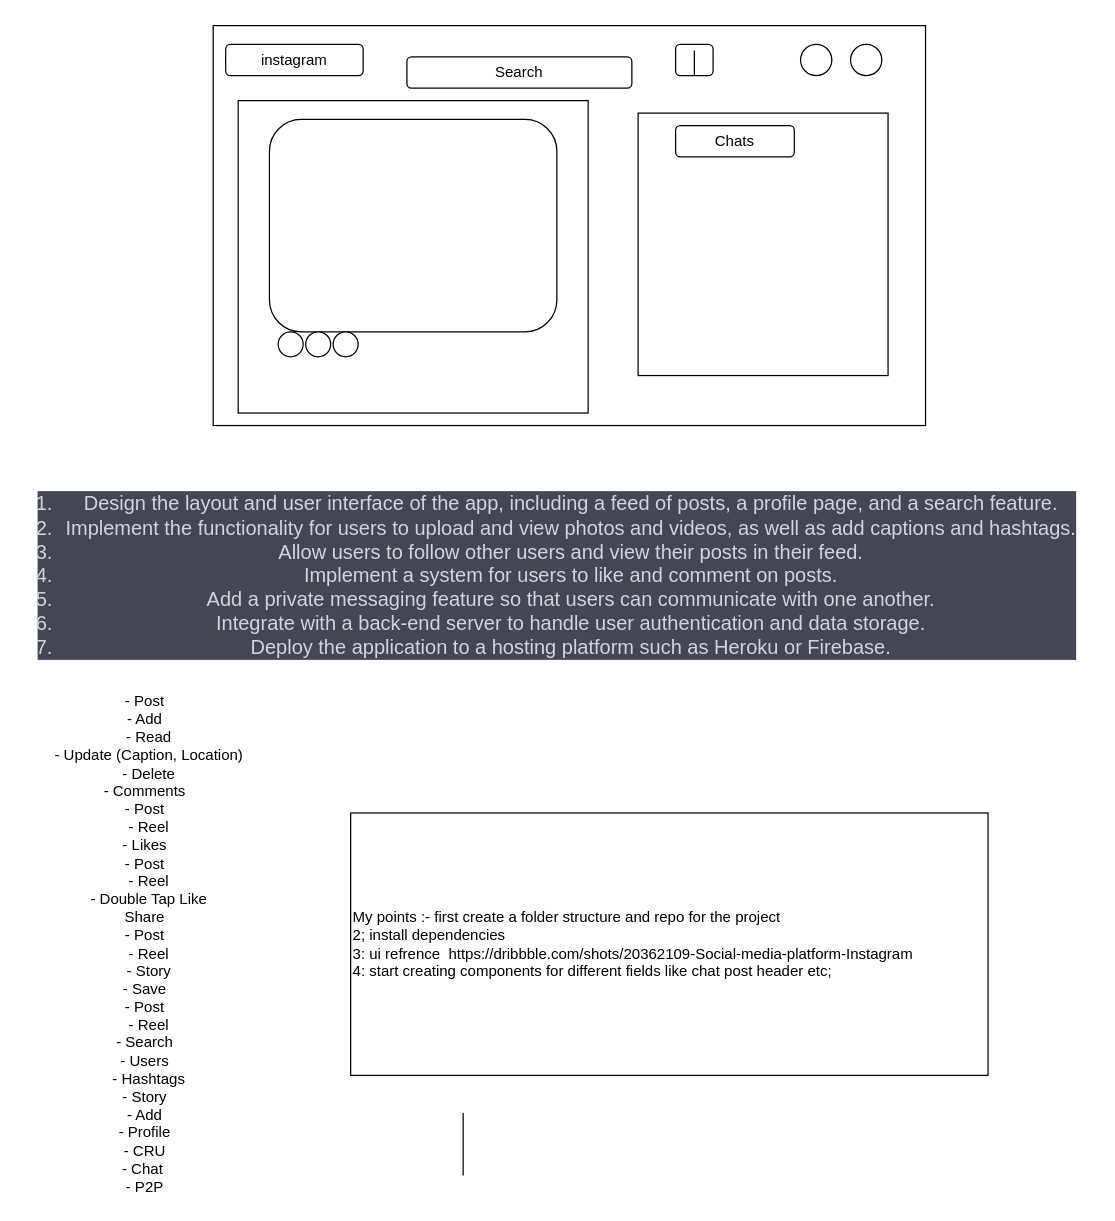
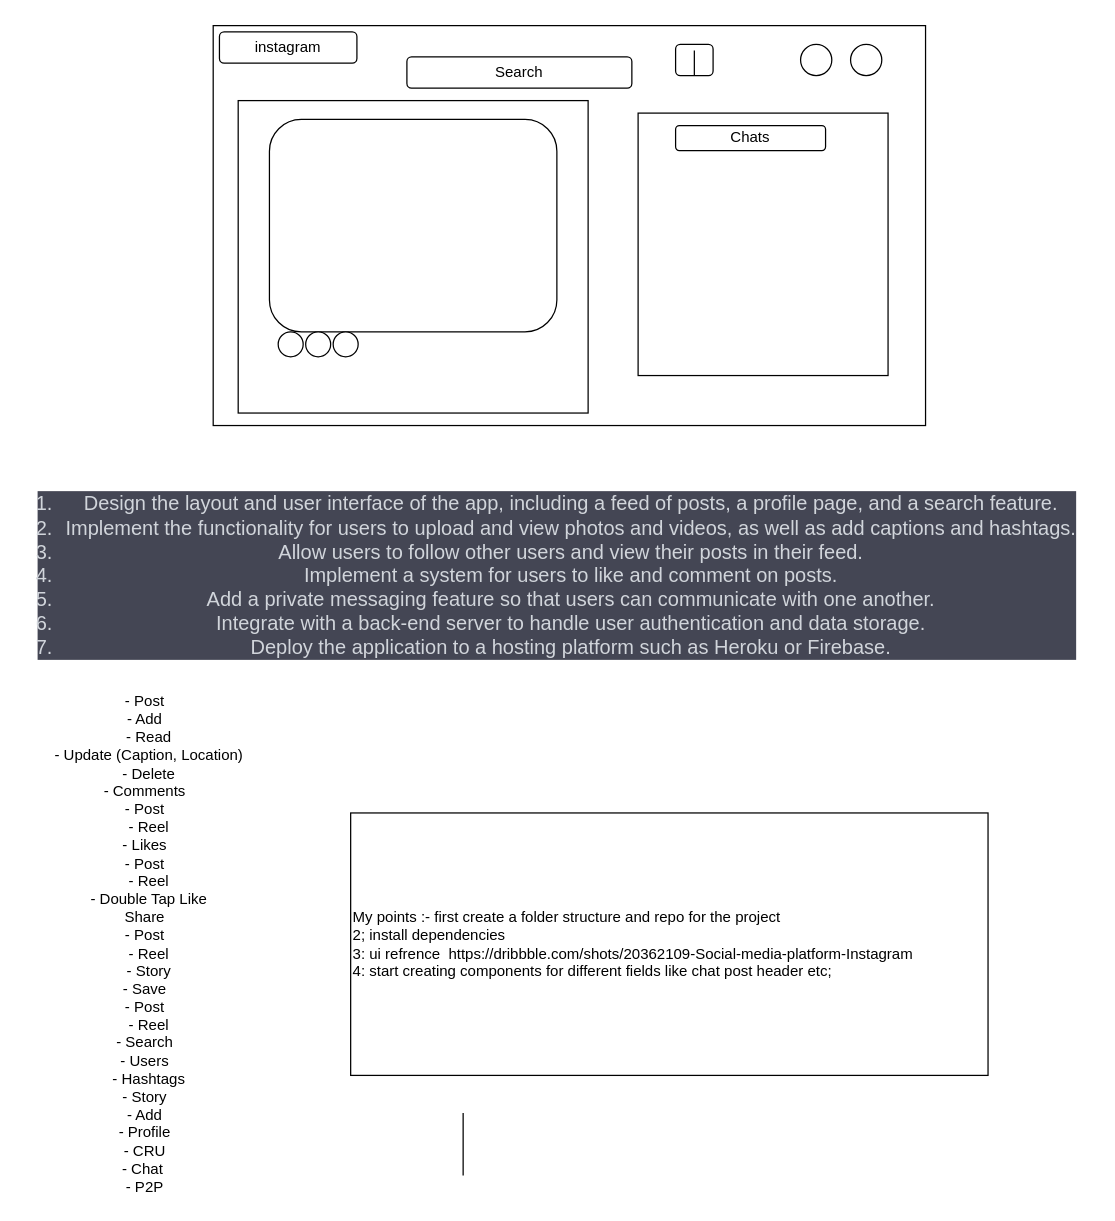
(294, 60) -> (288, 48)
(735, 141) -> (751, 138)
